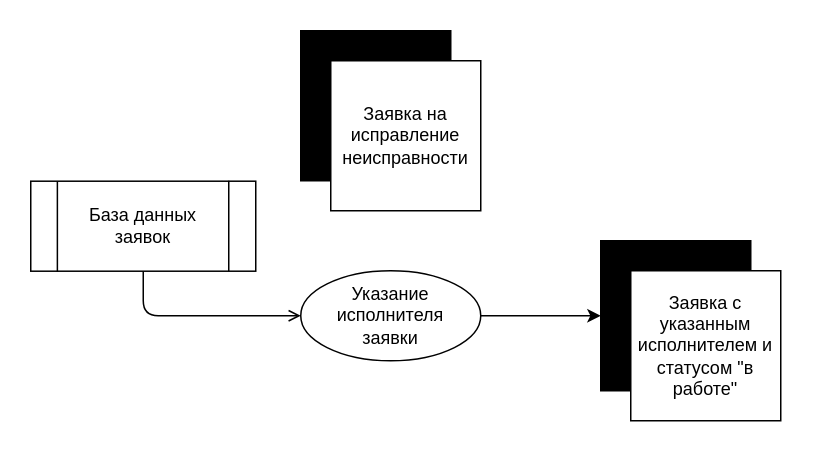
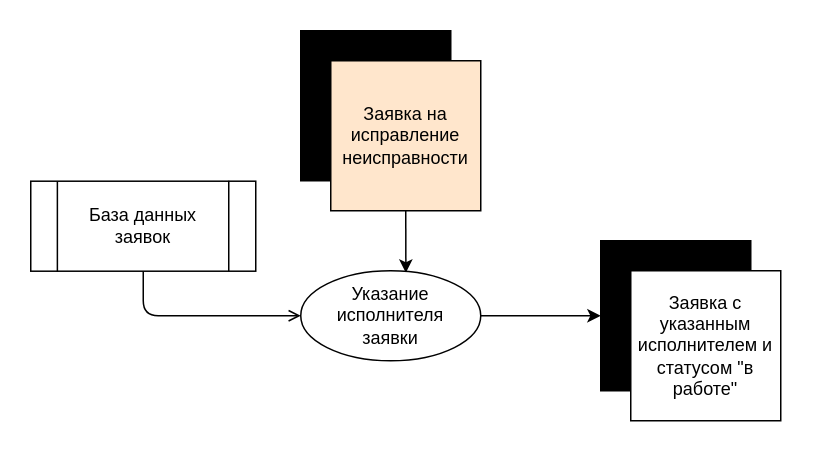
(406, 136) -> (406, 136)
none -> (406, 237)
